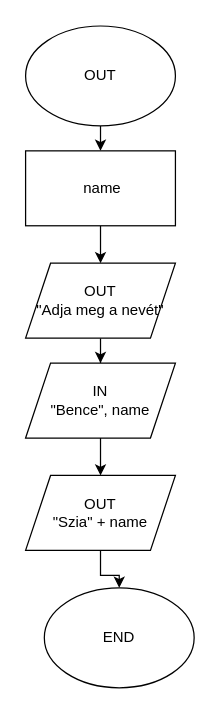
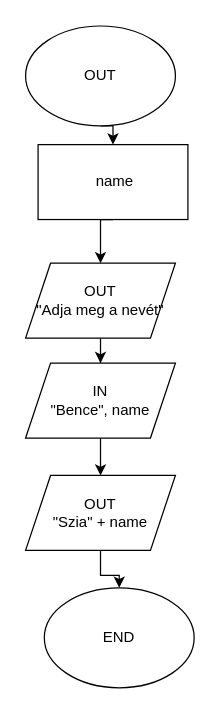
(101, 188) -> (113, 182)
